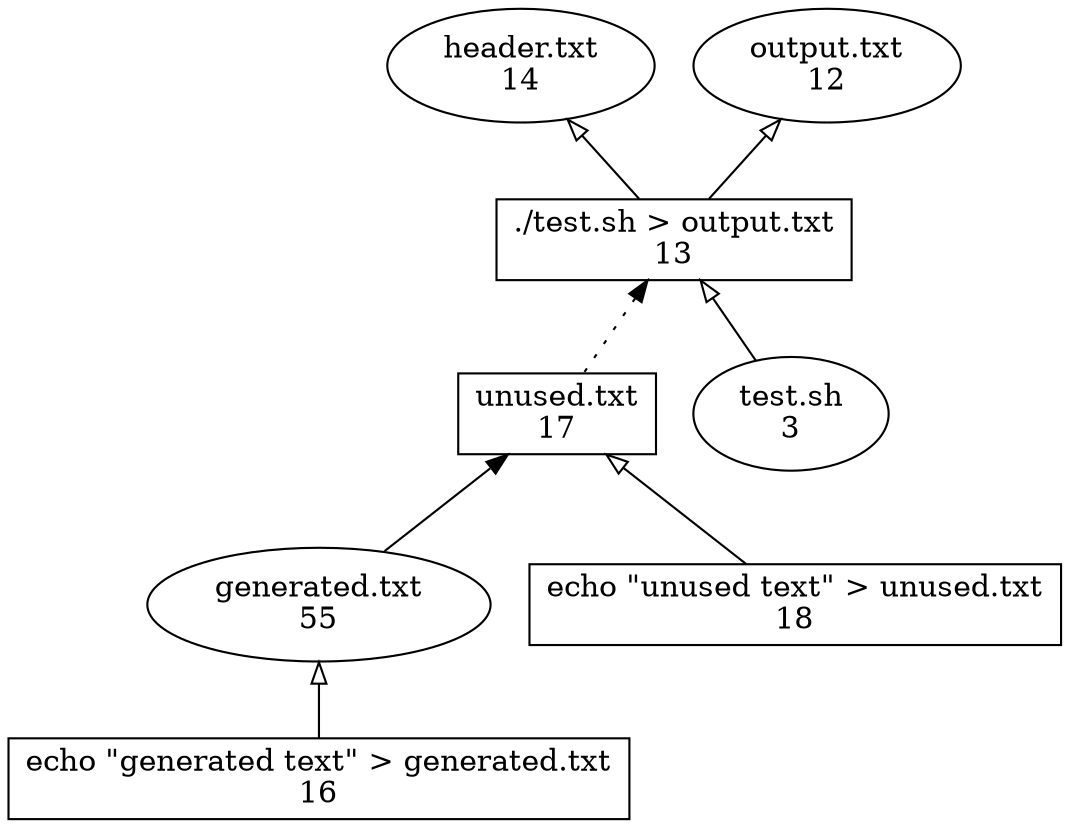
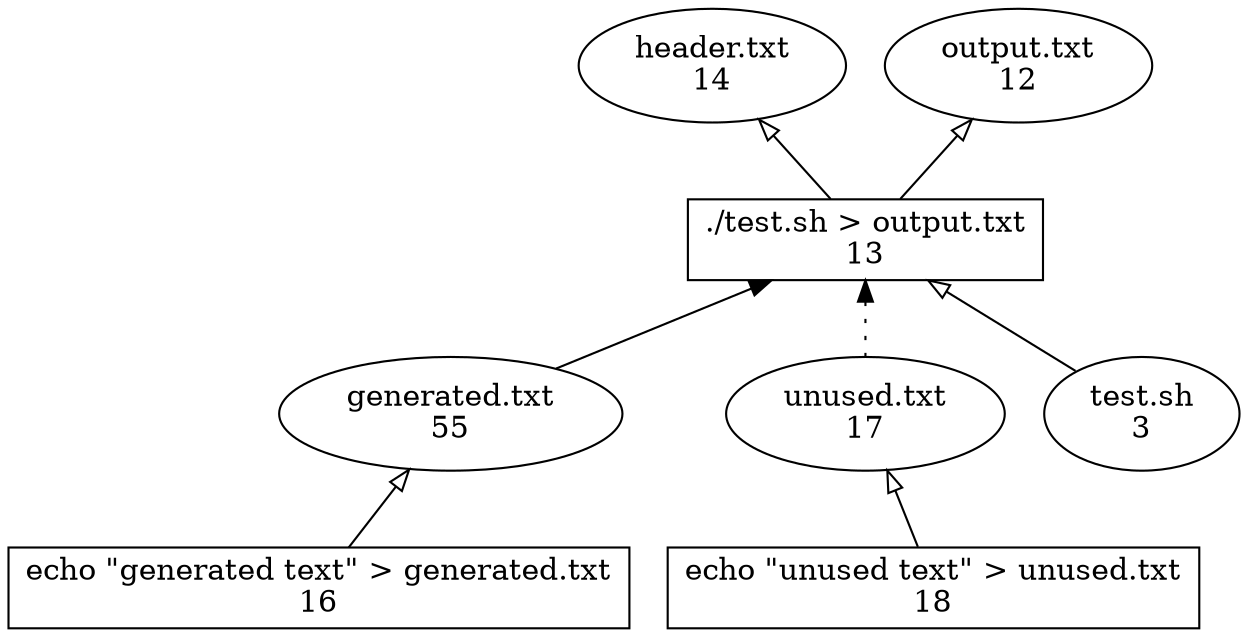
(557, 414) -> (865, 414)
(437, 510) -> (654, 329)
